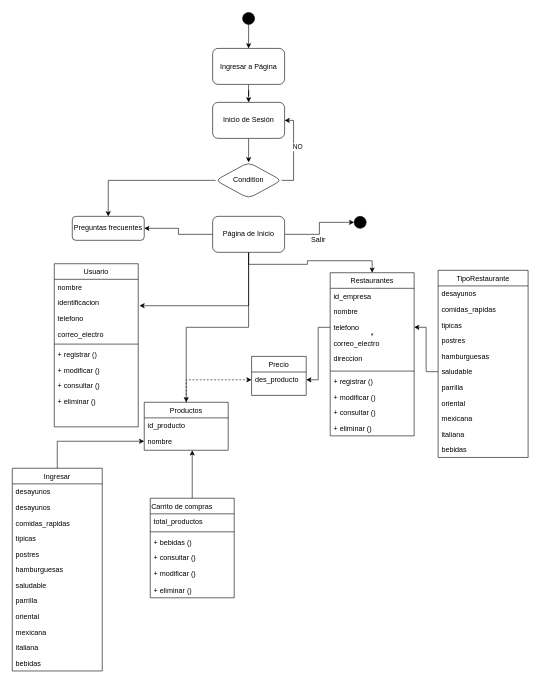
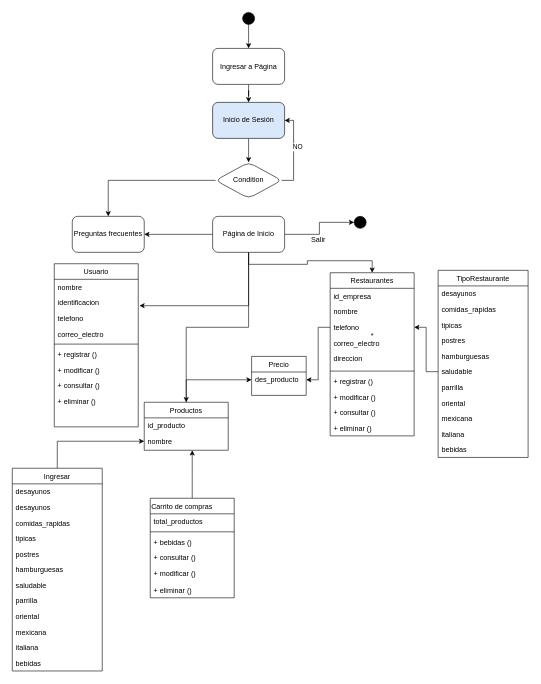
(249, 120) -> (249, 120)
(108, 228) -> (108, 234)
(218, 380) -> (218, 380)
